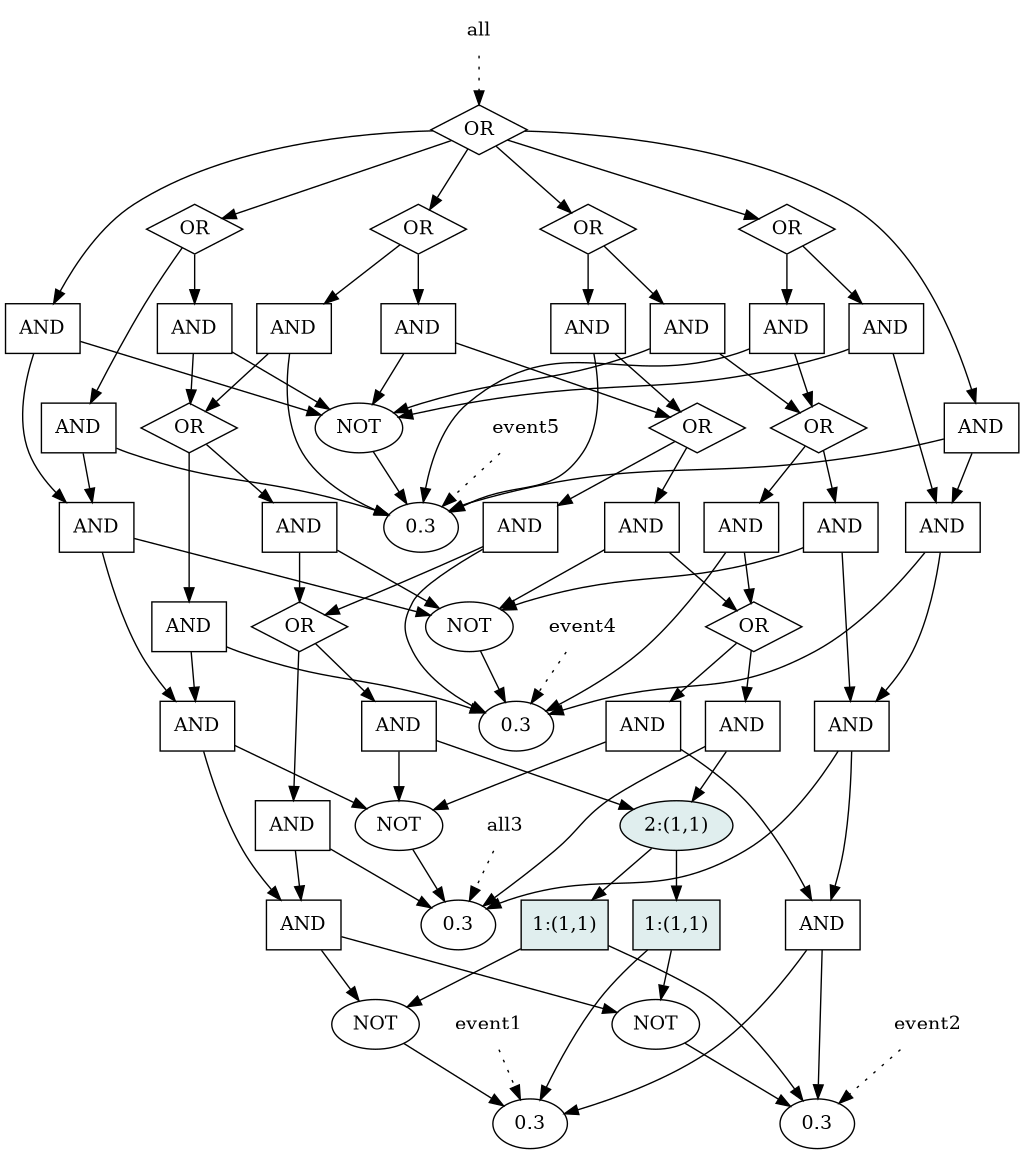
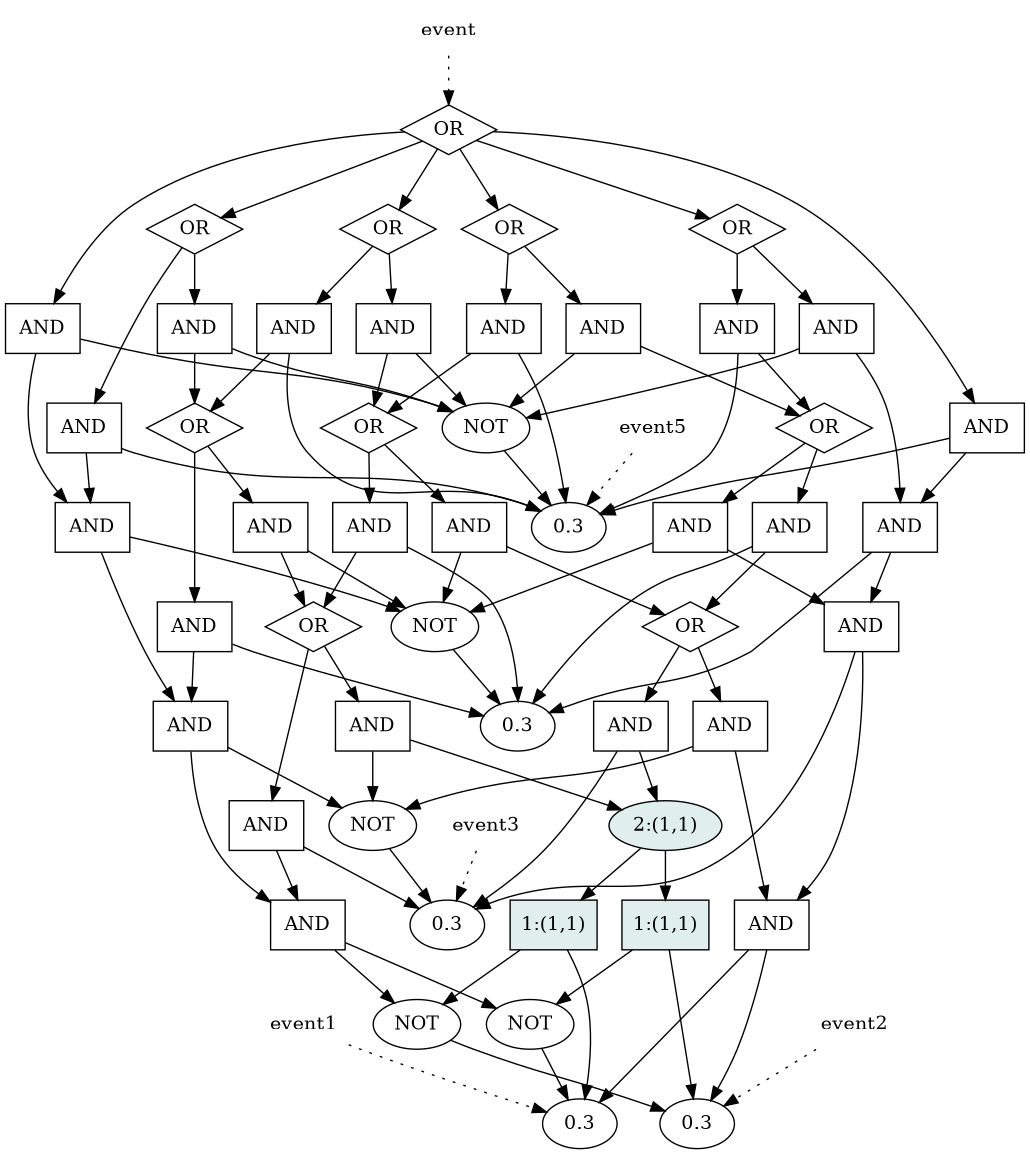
(479, 30) -> (449, 30)
(583, 627) -> none
(505, 826) -> (486, 826)
